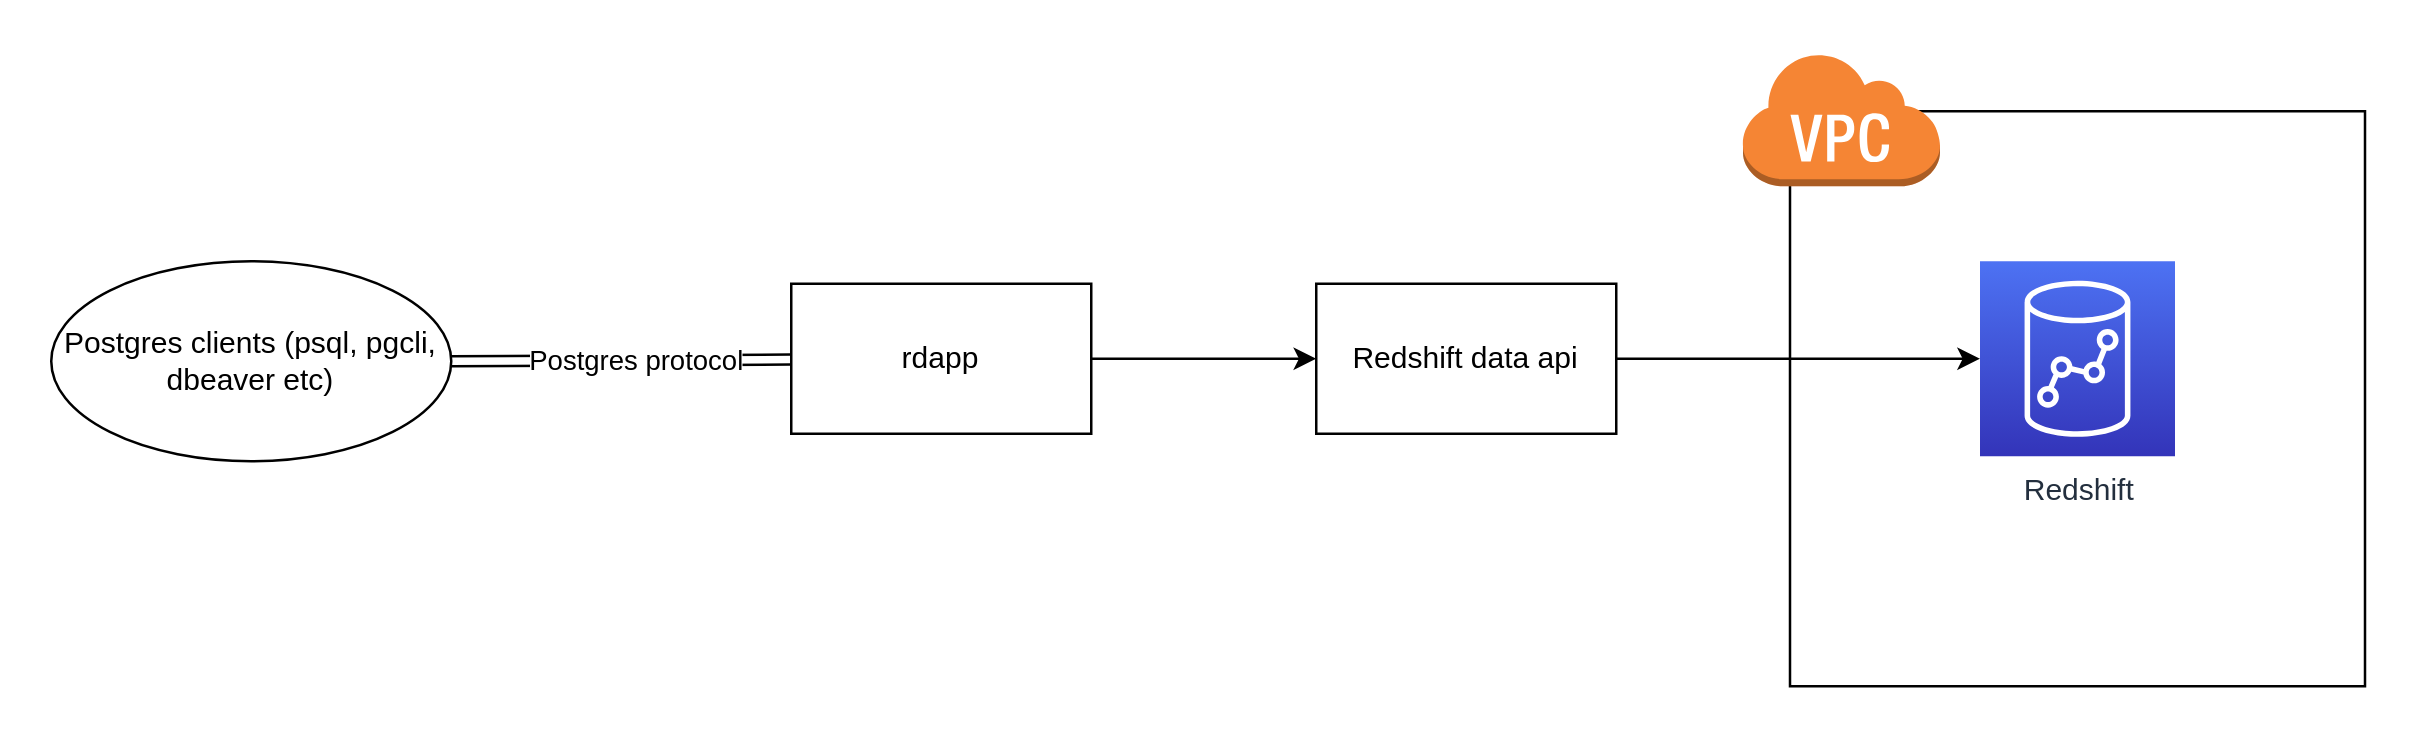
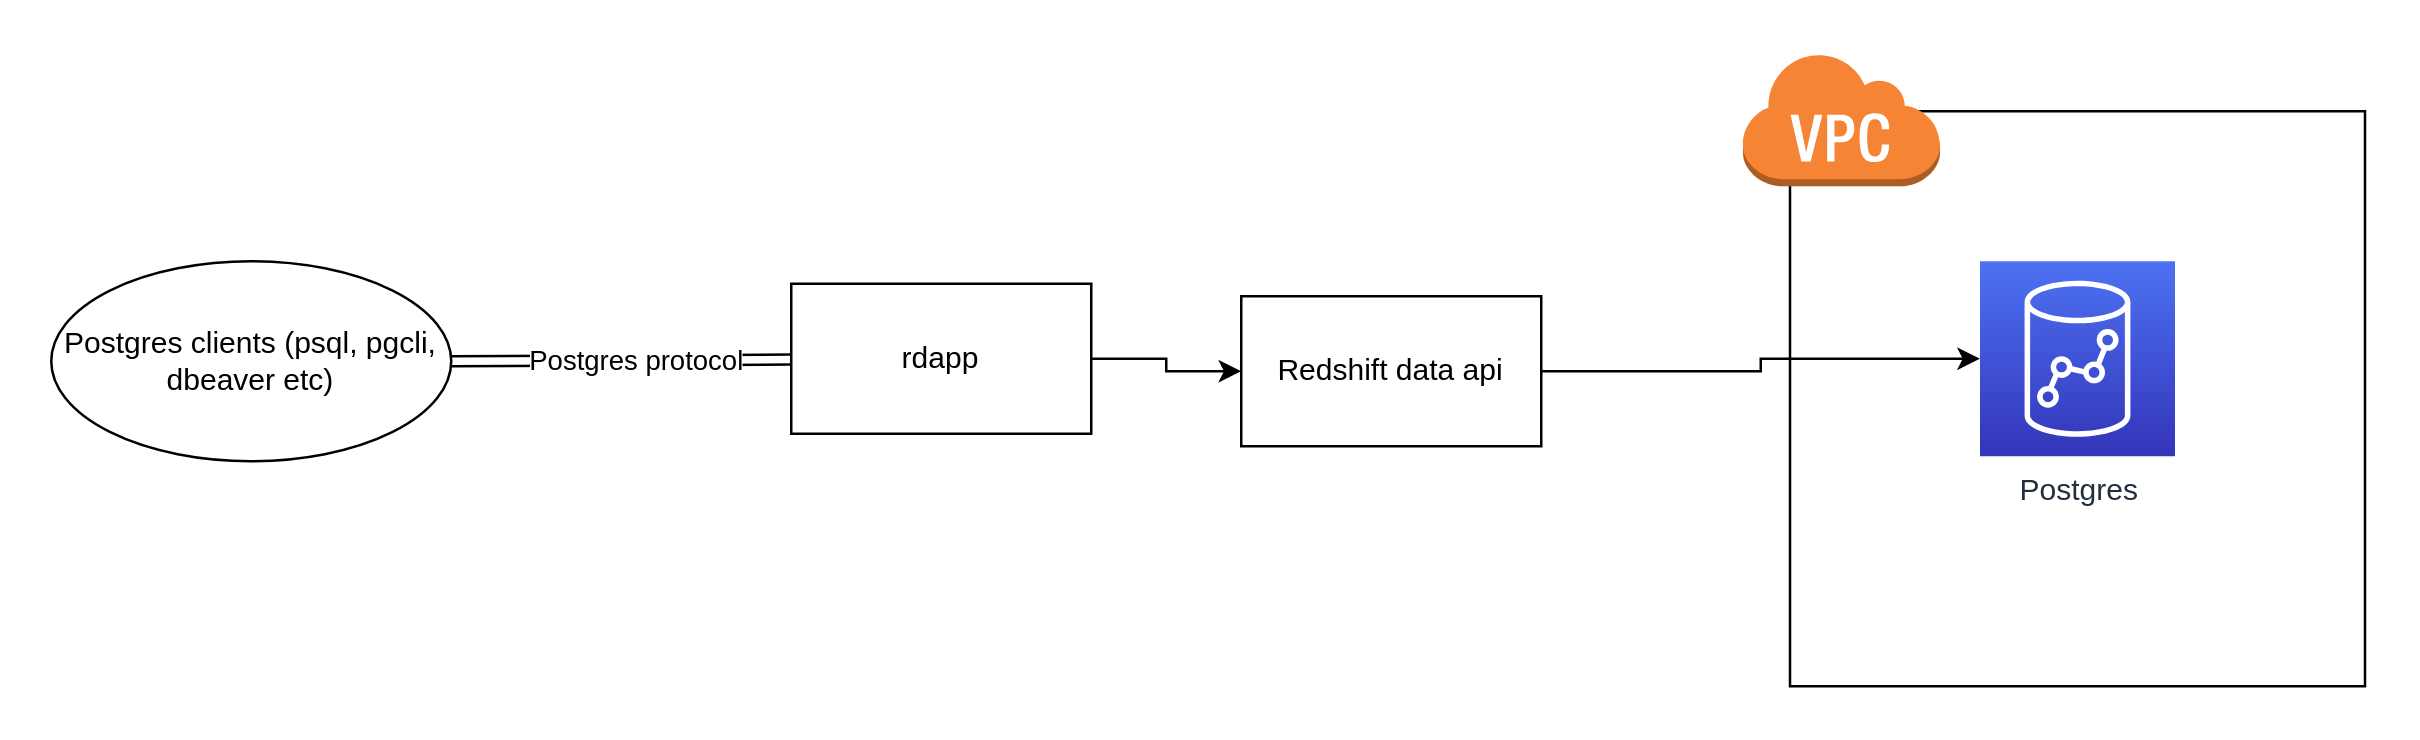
(1466, 359) -> (1391, 371)
(2080, 492) -> (2080, 492)
